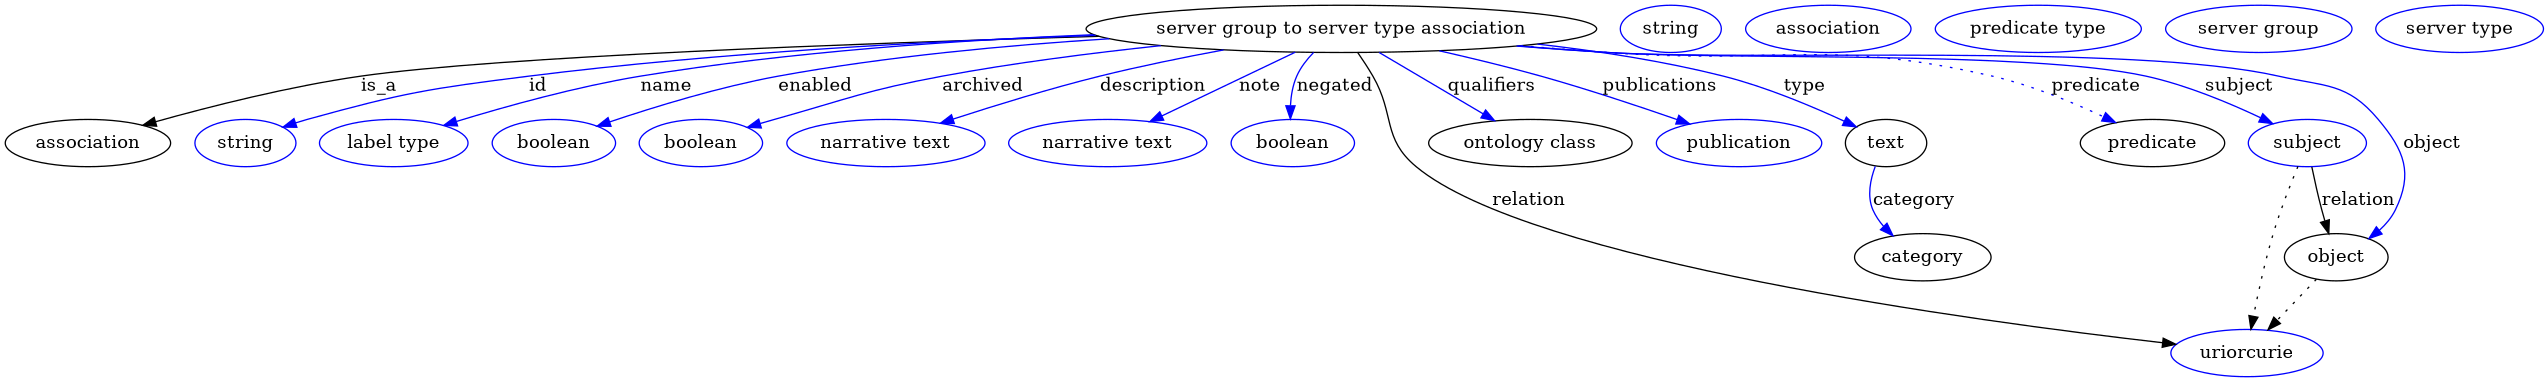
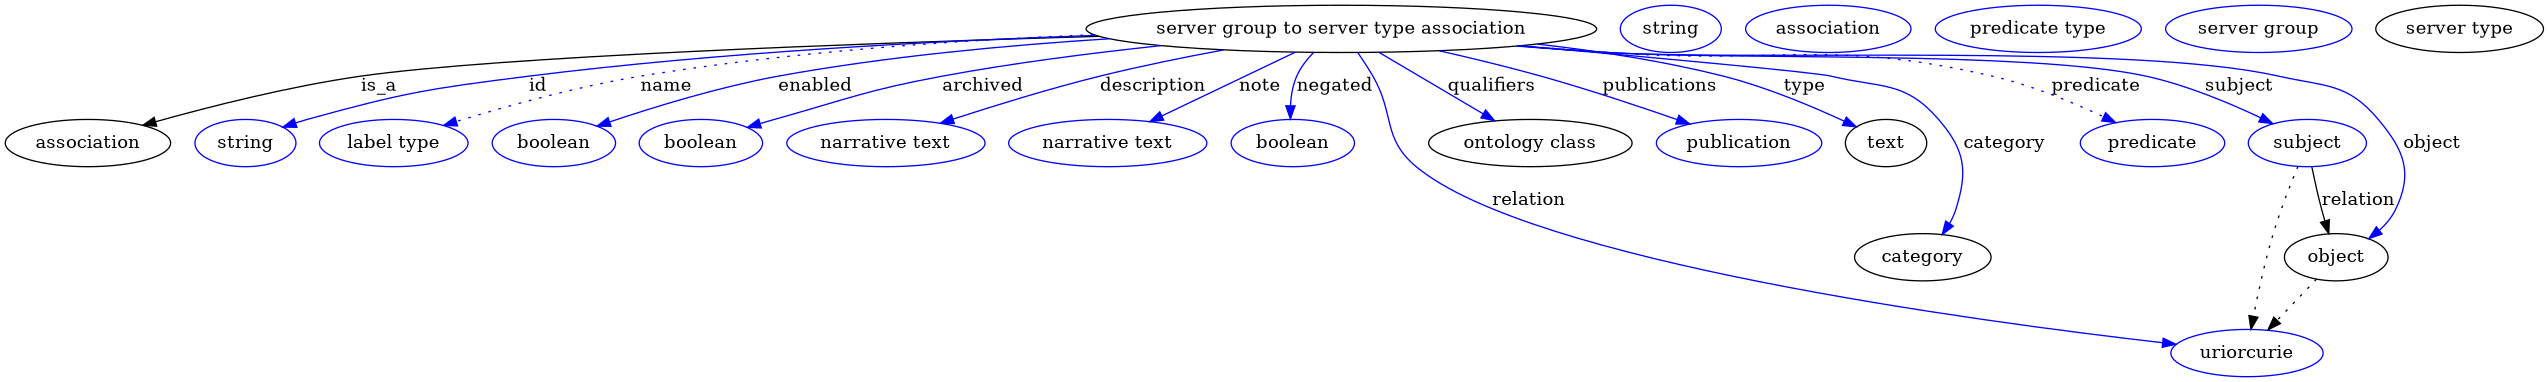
(2460, 29) -> (2460, 29)
(708, 66) -> (708, 66)
(2152, 143) -> (2152, 143)
(1870, 198) -> (1791, 71)
(1717, 272) -> (1717, 272)
